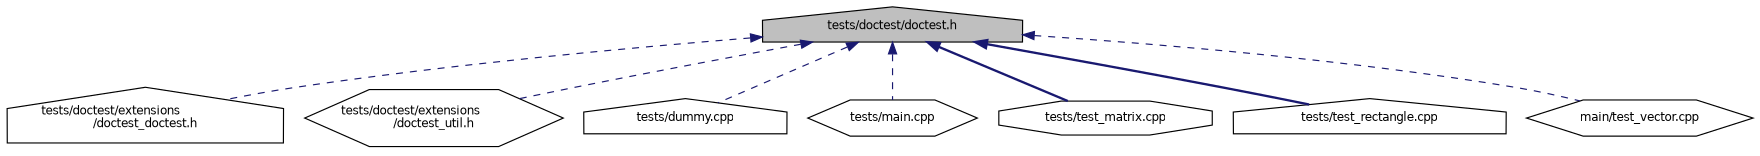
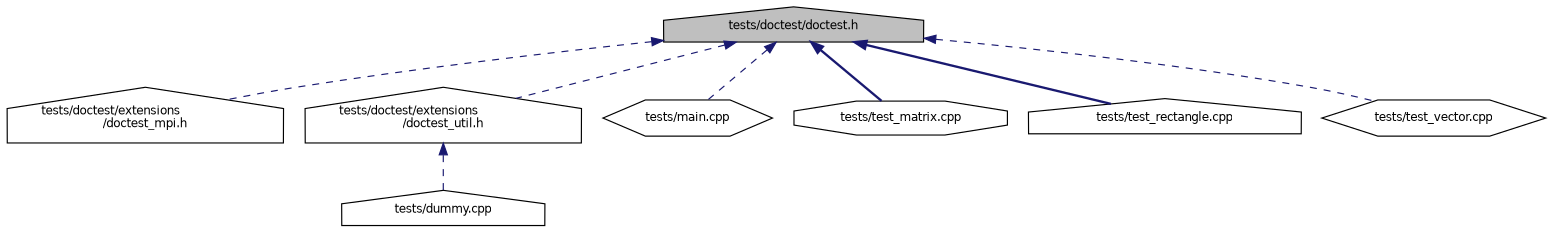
(783, 75) -> (443, 173)
(145, 118) -> (145, 118)
(434, 118) -> (443, 118)
(1640, 118) -> (1434, 118)
